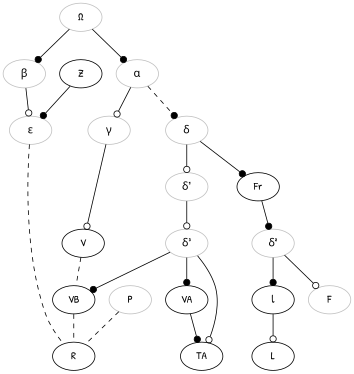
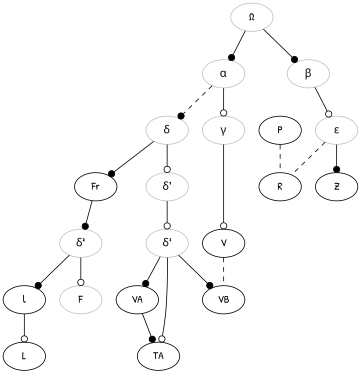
(58, 100) -> (337, 155)
(130, 300) -> (280, 130)
(74, 328) -> none
